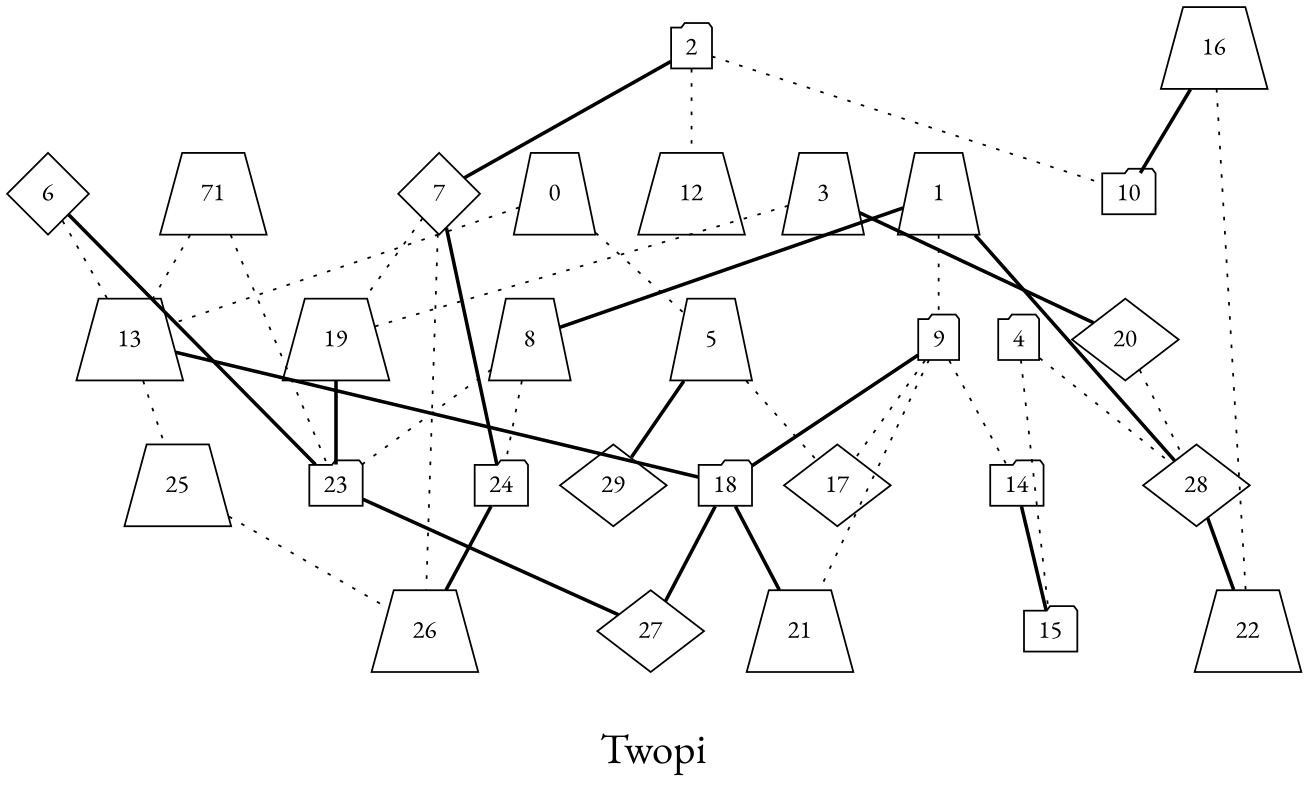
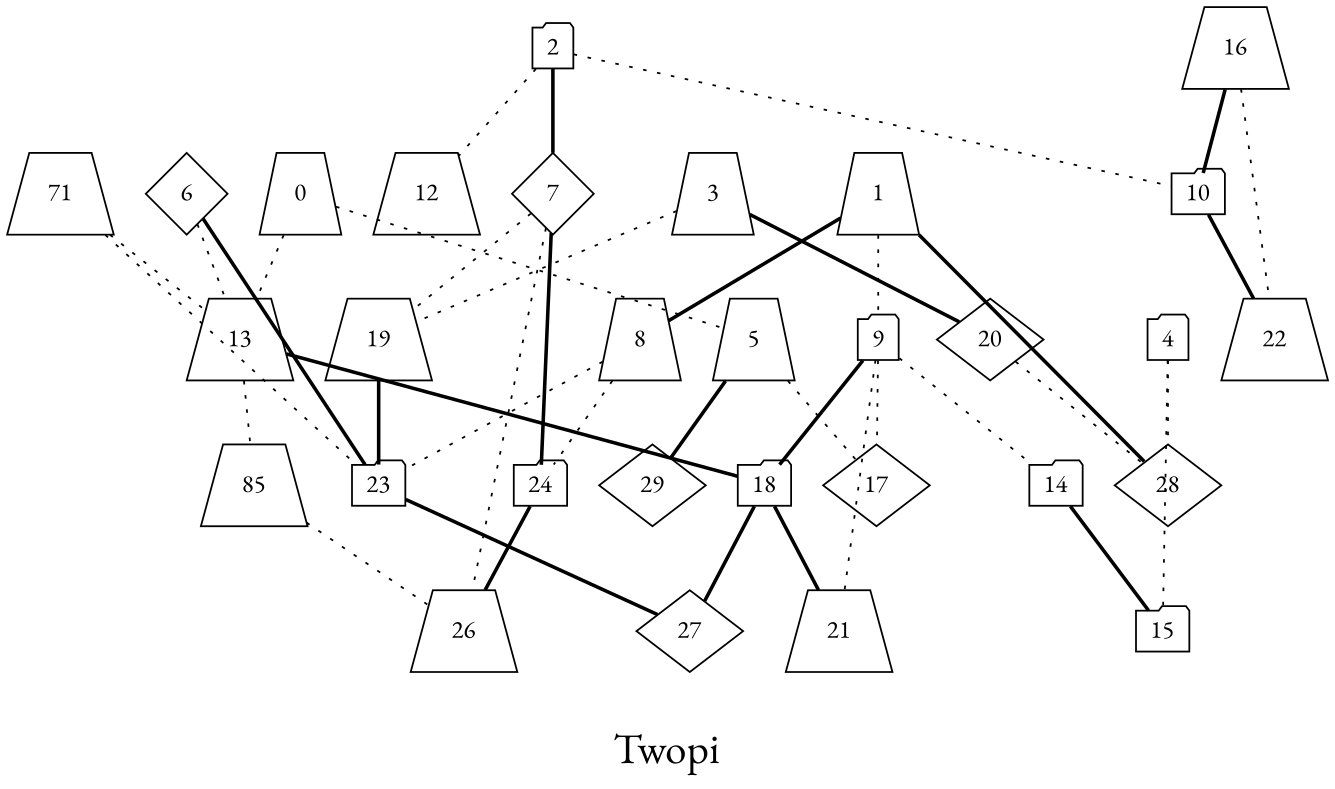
(178, 485) -> (254, 485)
(1221, 554) -> (1231, 257)
